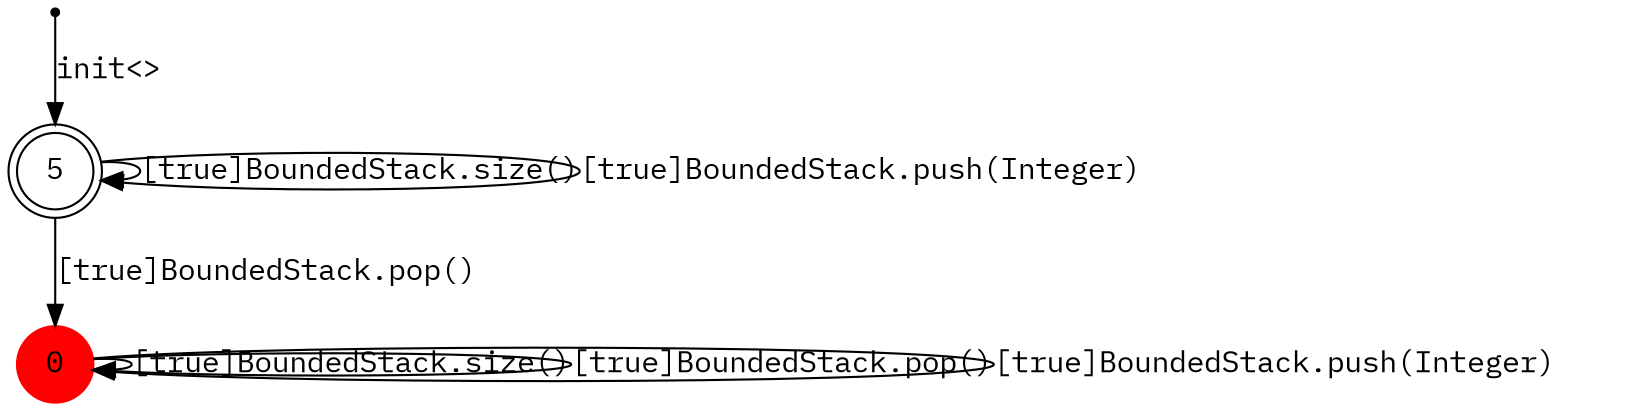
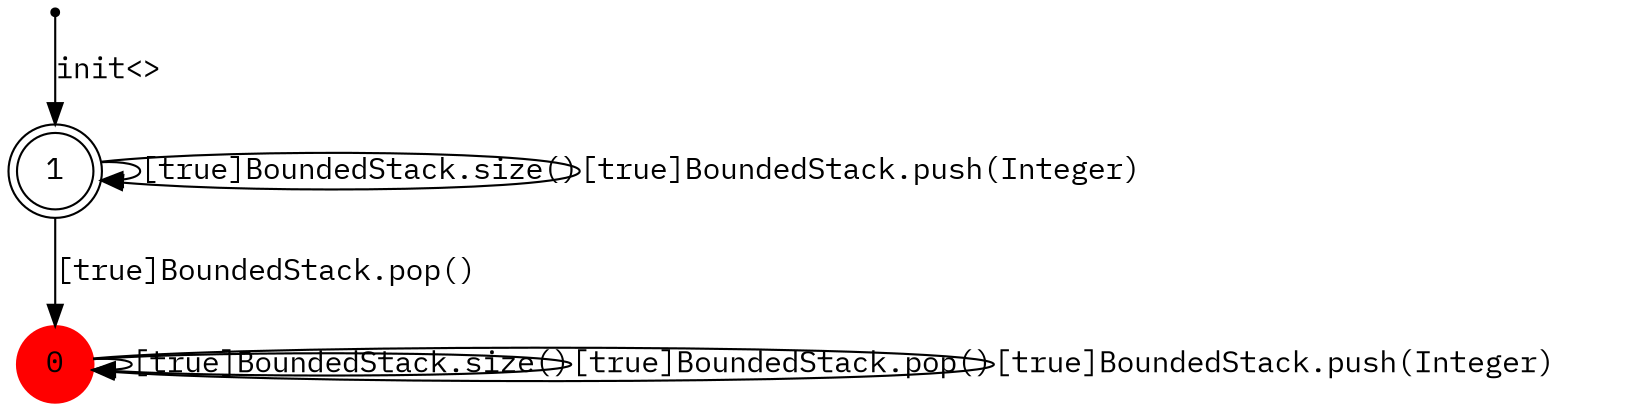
(55, 171) -> (55, 171)
